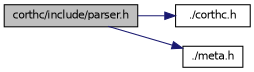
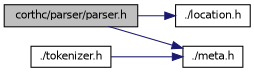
(71, 16) -> (71, 16)
(213, 16) -> (213, 16)
none -> (71, 57)
